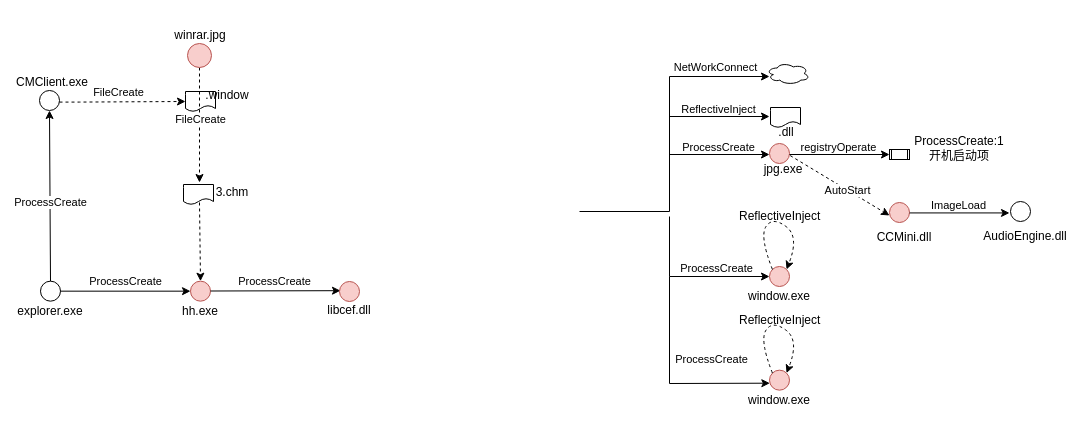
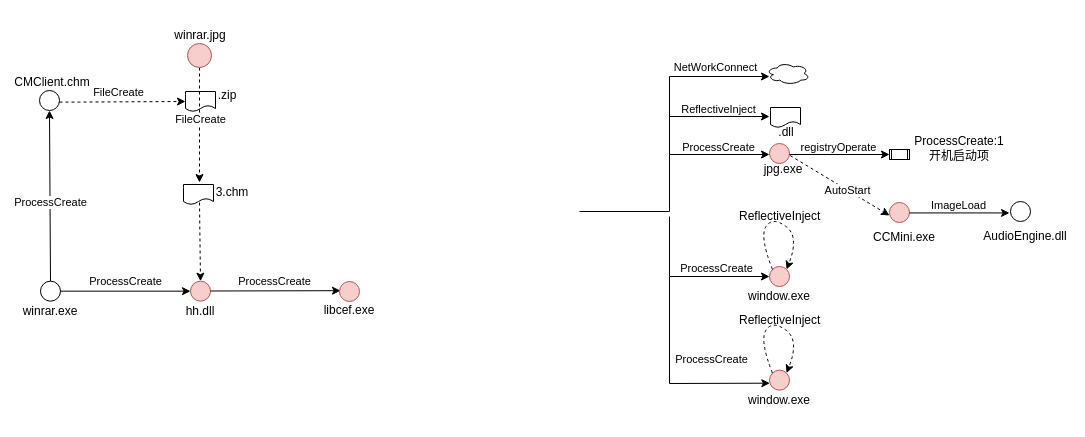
(53, 83) -> (53, 83)
(228, 96) -> (228, 96)
(905, 238) -> (905, 238)
(350, 311) -> (350, 311)
(51, 312) -> (51, 312)
(201, 312) -> (201, 312)
